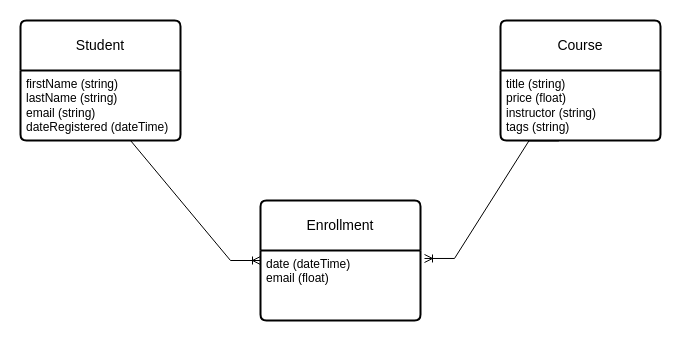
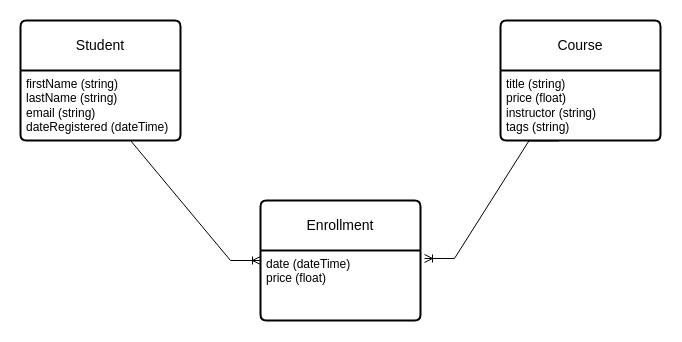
(314, 272) -> (314, 272)
